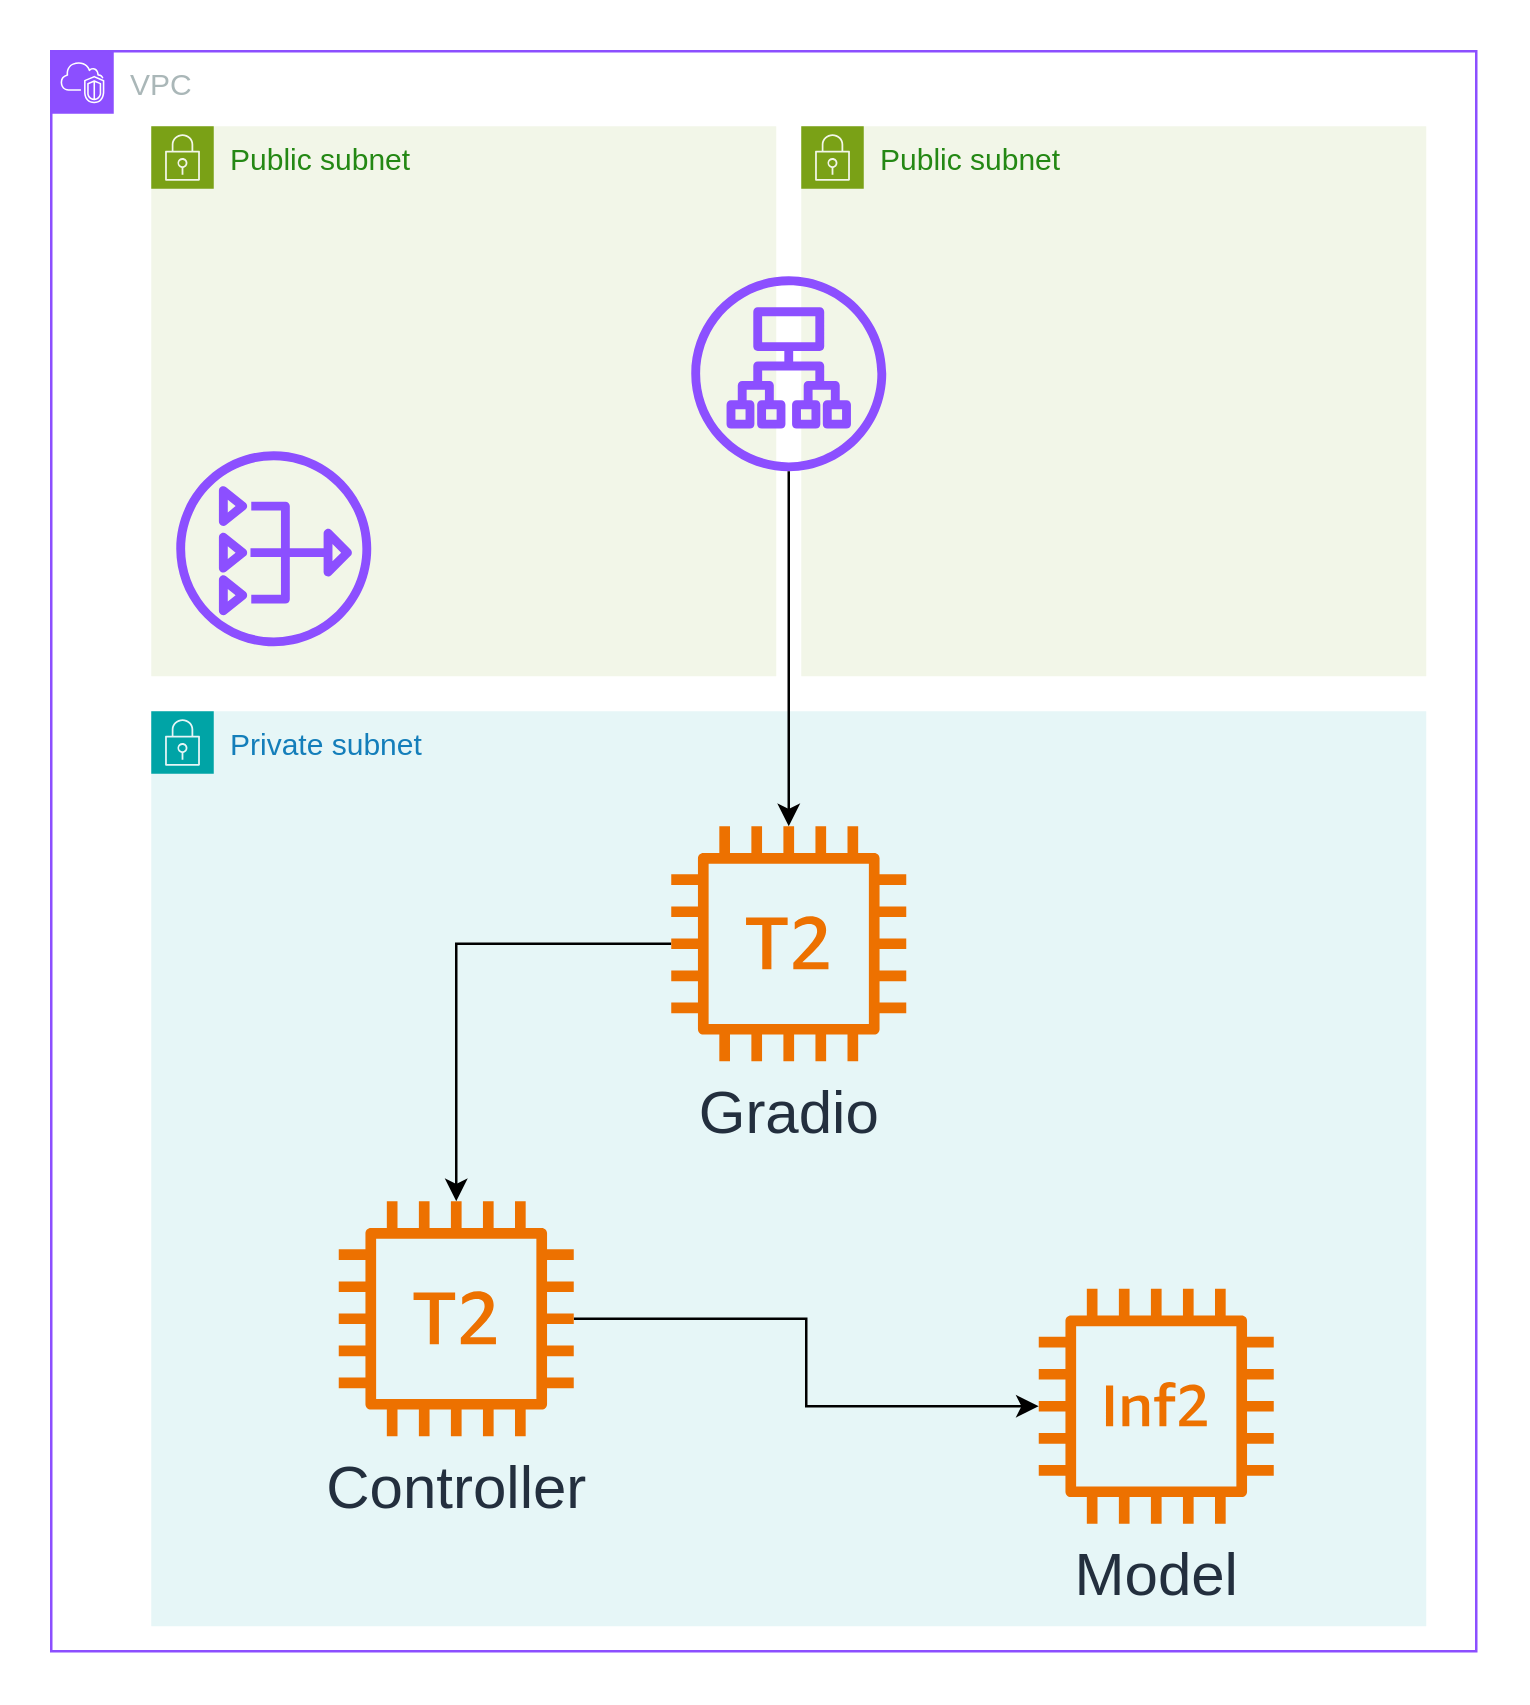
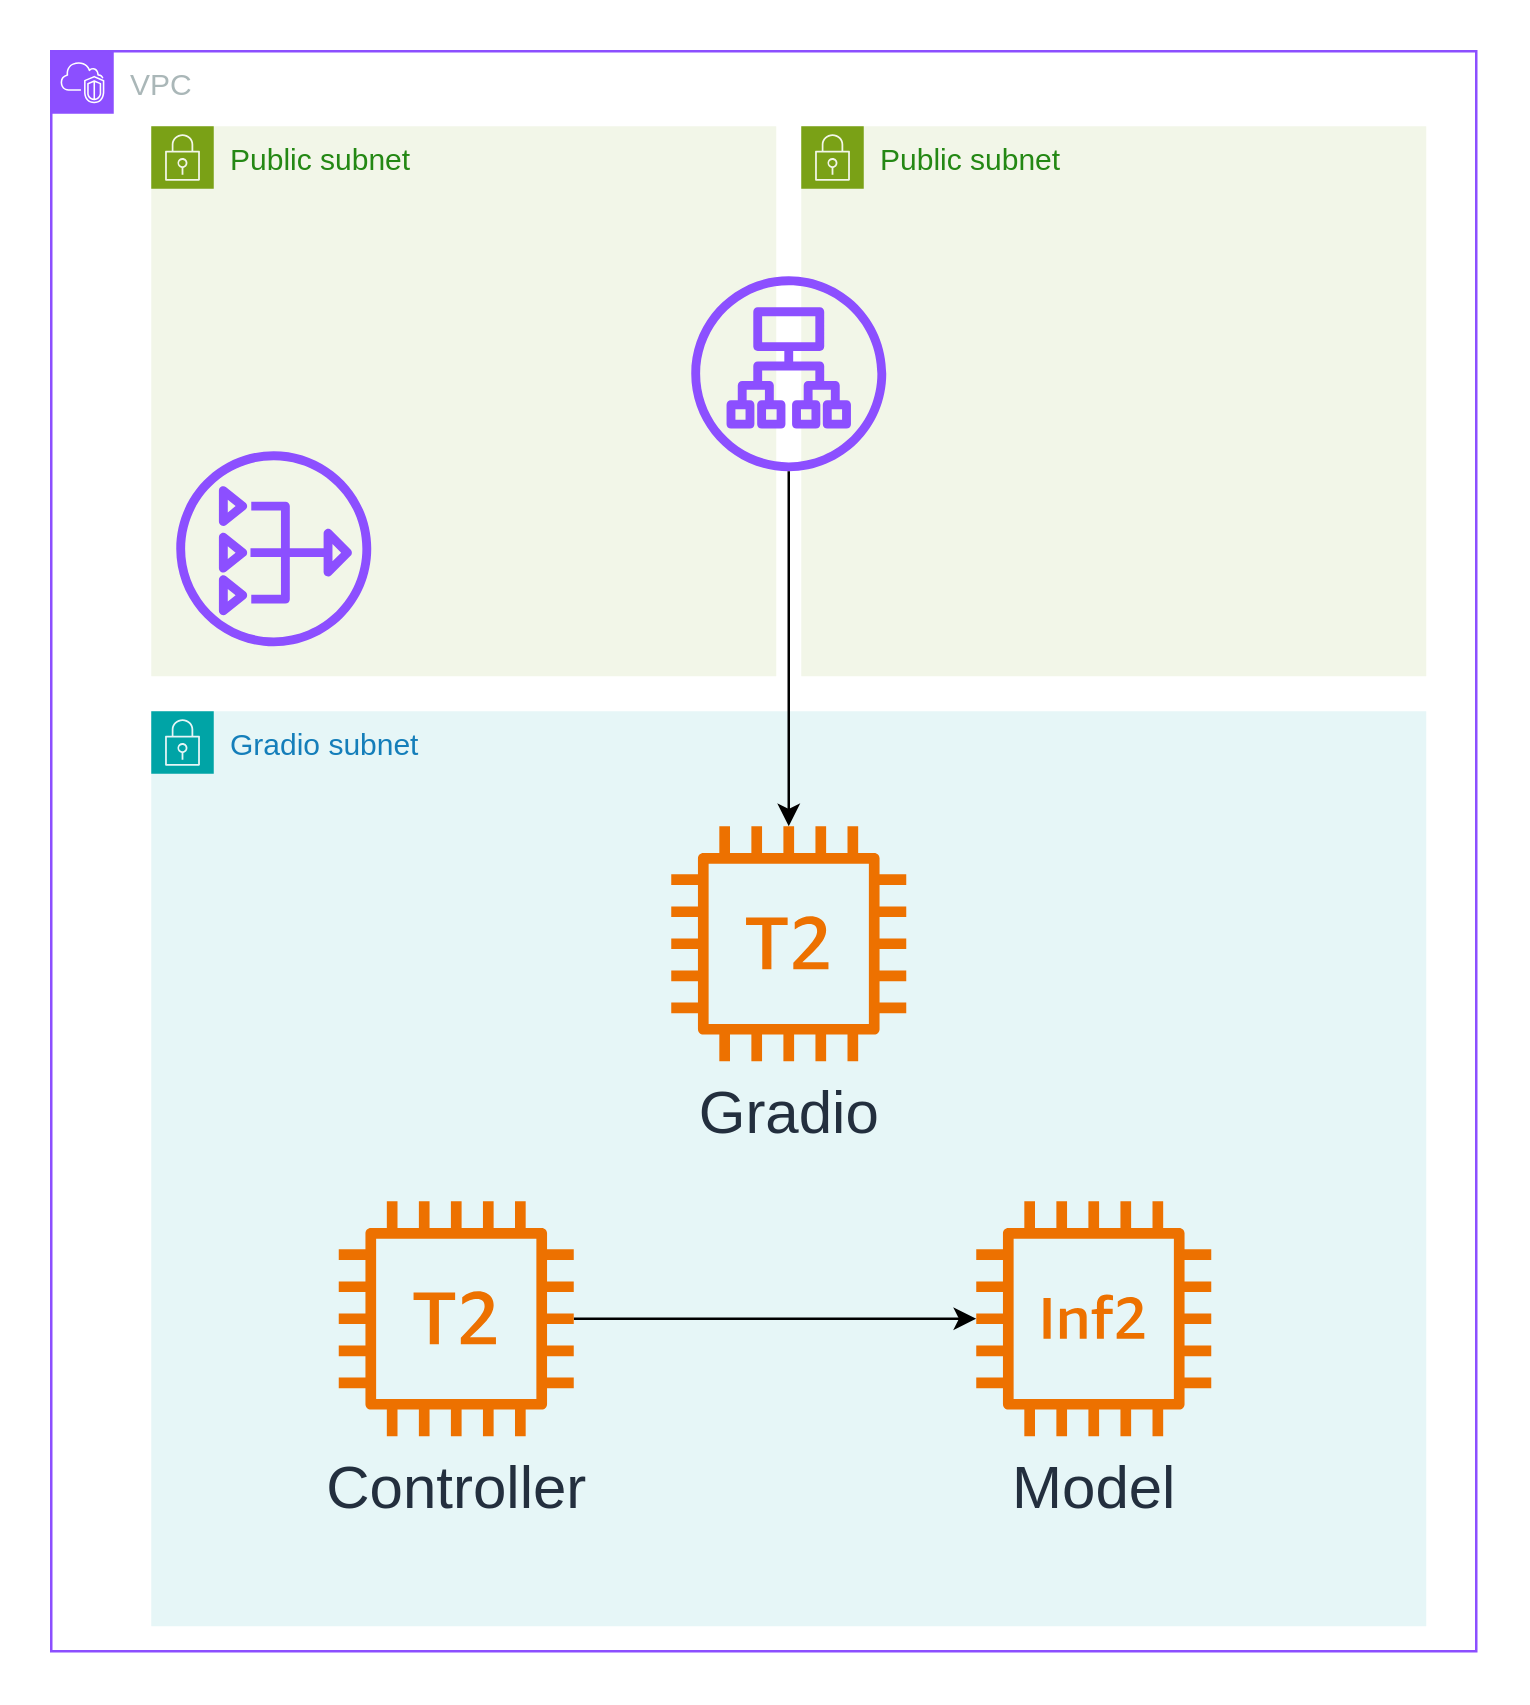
(341, 747) -> (333, 747)
(456, 957) -> none
(1156, 1406) -> (1094, 1319)
